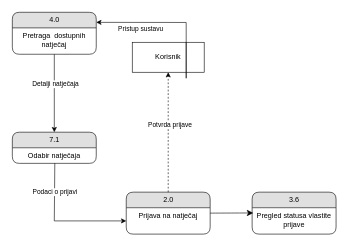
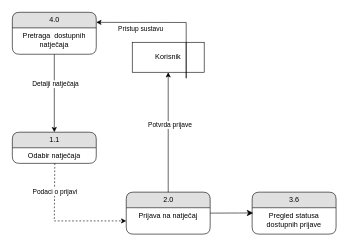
(54, 41) -> (54, 41)
(168, 134) -> (168, 134)
(55, 140) -> (55, 140)
(59, 221) -> (59, 221)
(294, 221) -> (294, 221)
